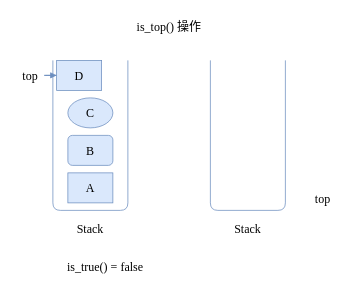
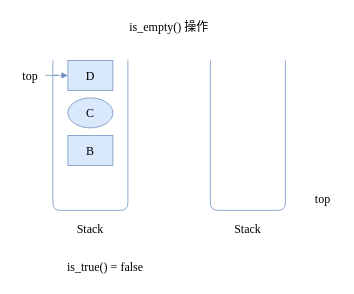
(169, 27) -> (169, 27)
(79, 75) -> (90, 75)
(90, 150) -> (90, 150)
(90, 188) -> none
